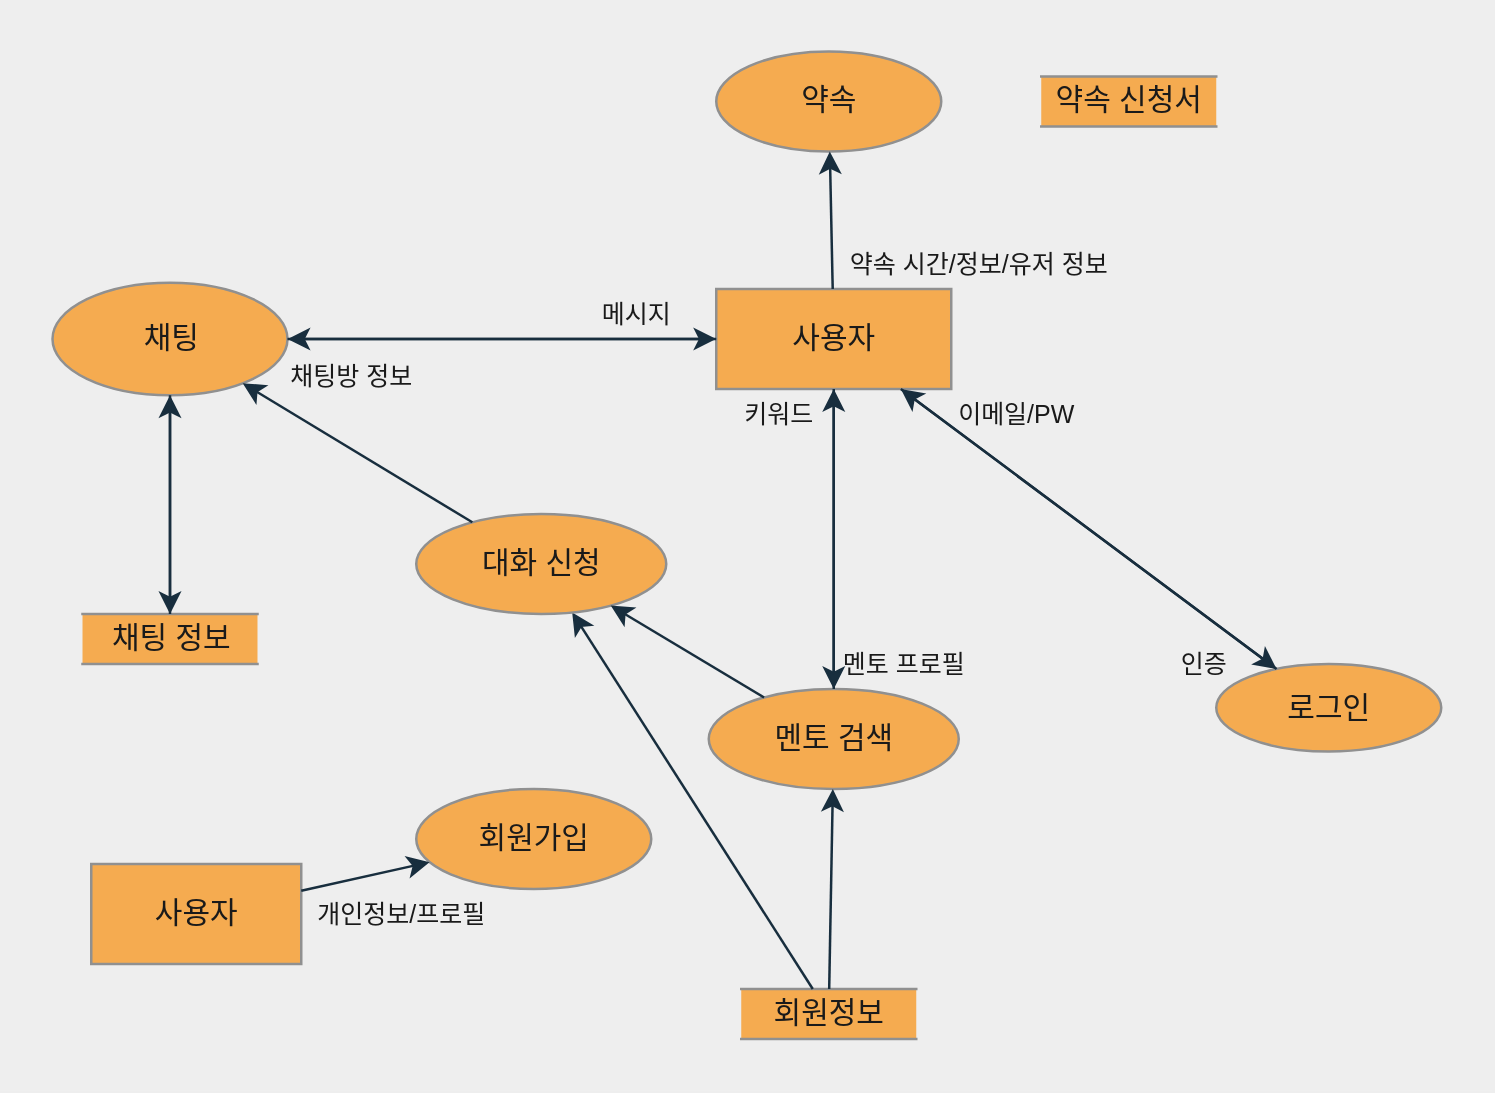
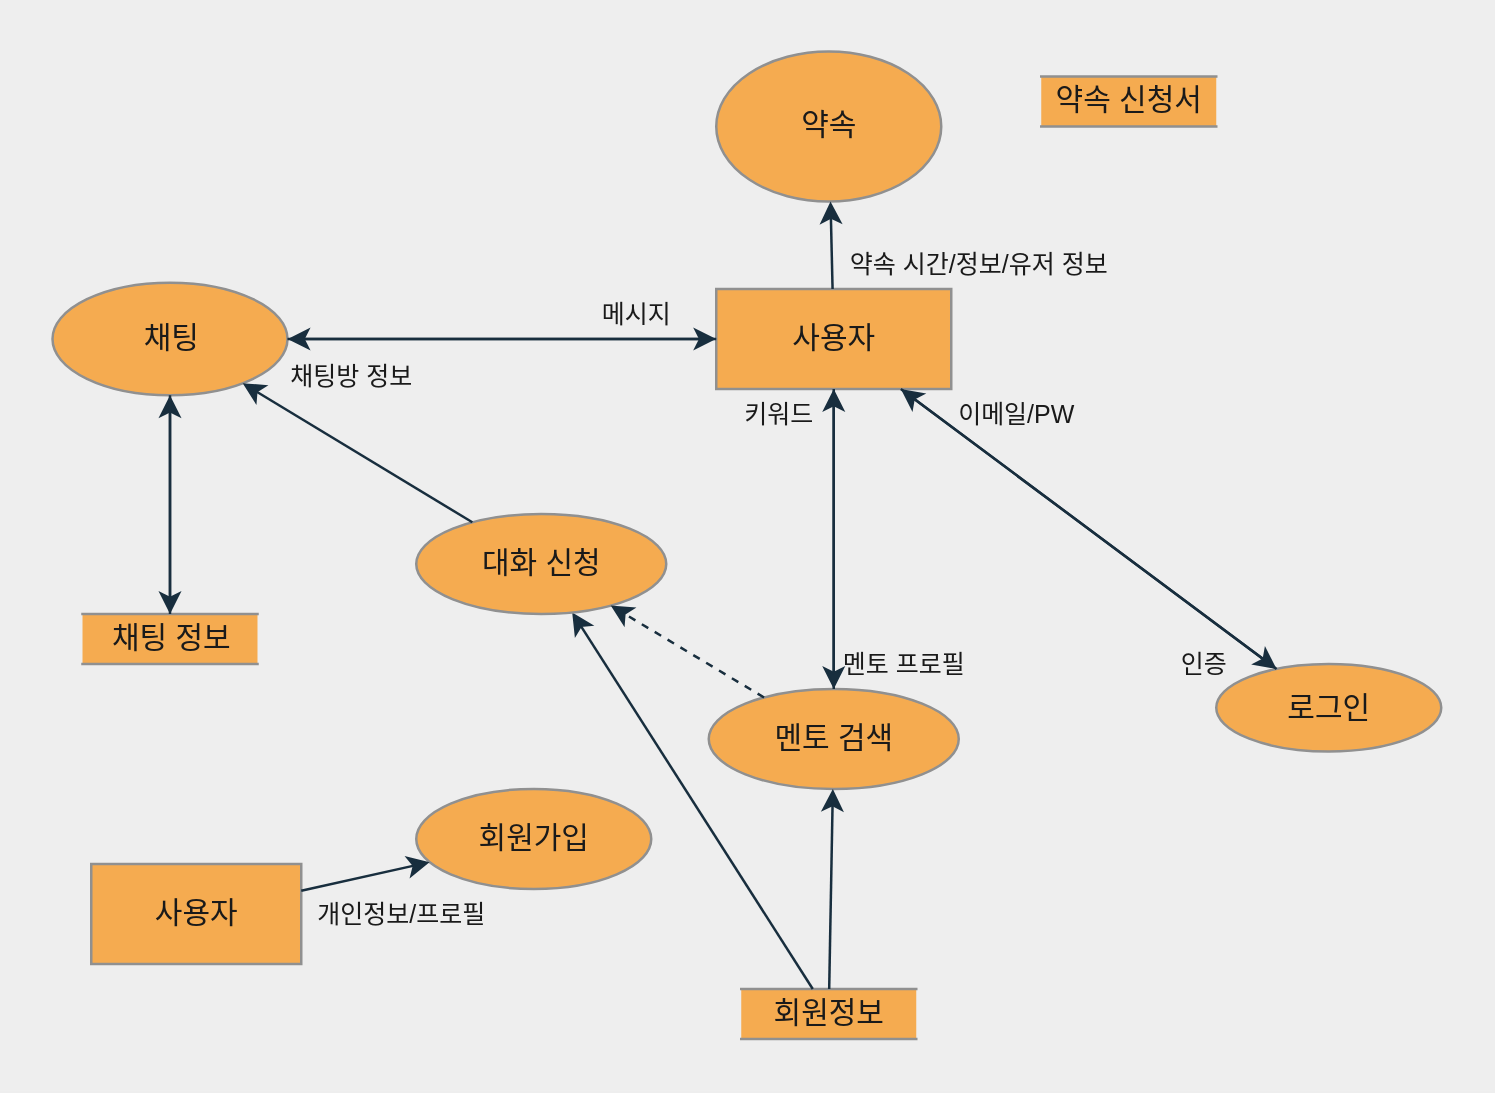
(829, 101) -> (829, 126)
(692, 654) -> (692, 654)
